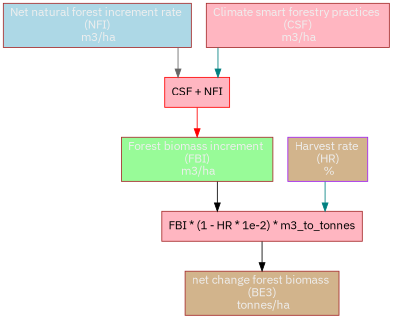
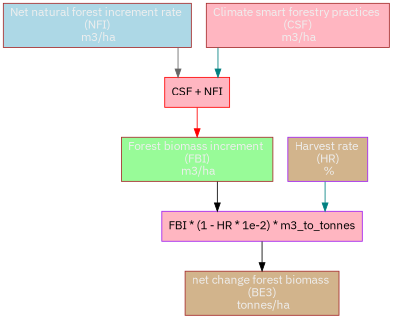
(262, 226) -> (262, 226)
